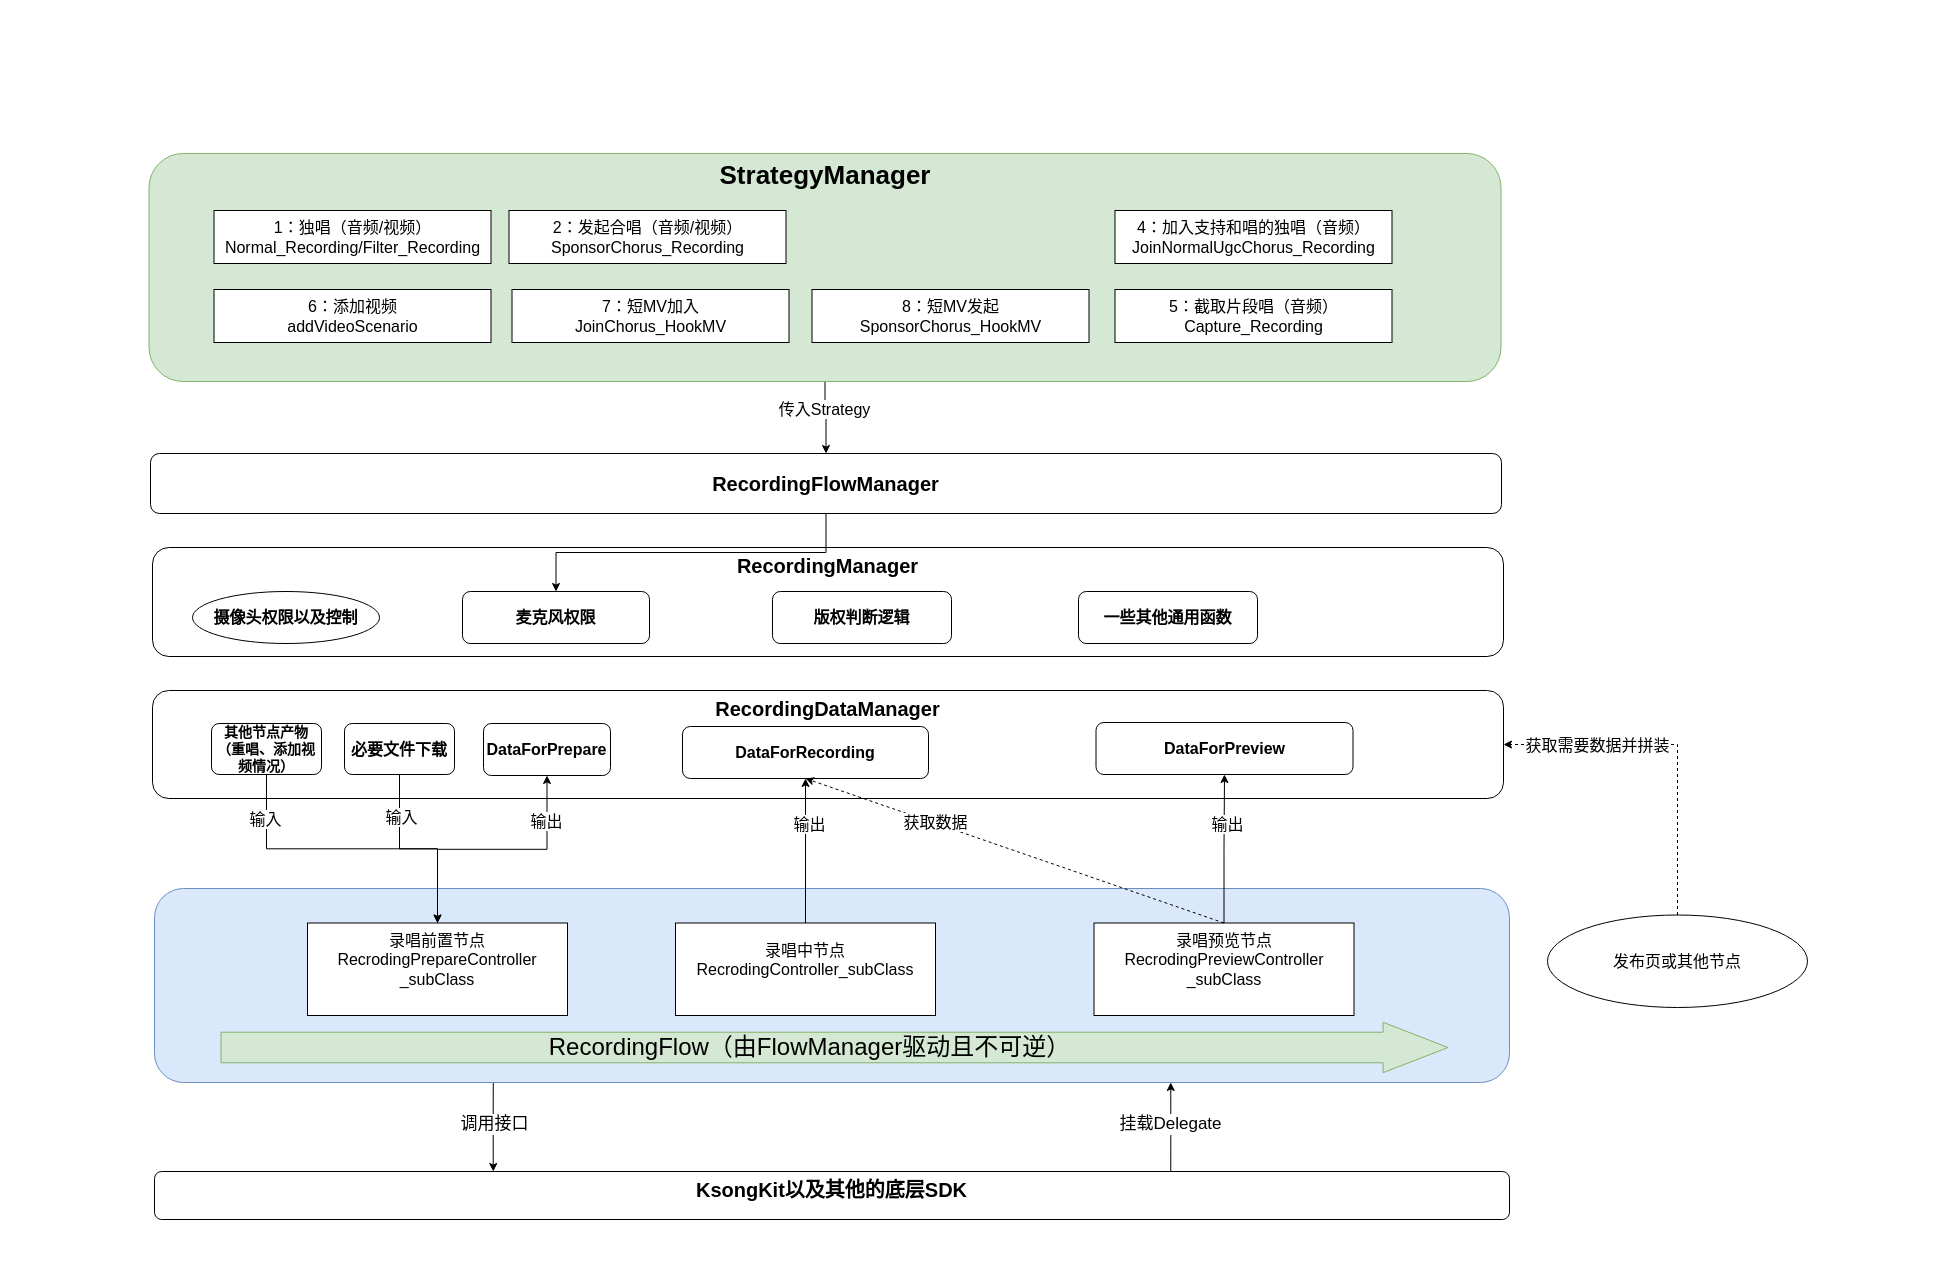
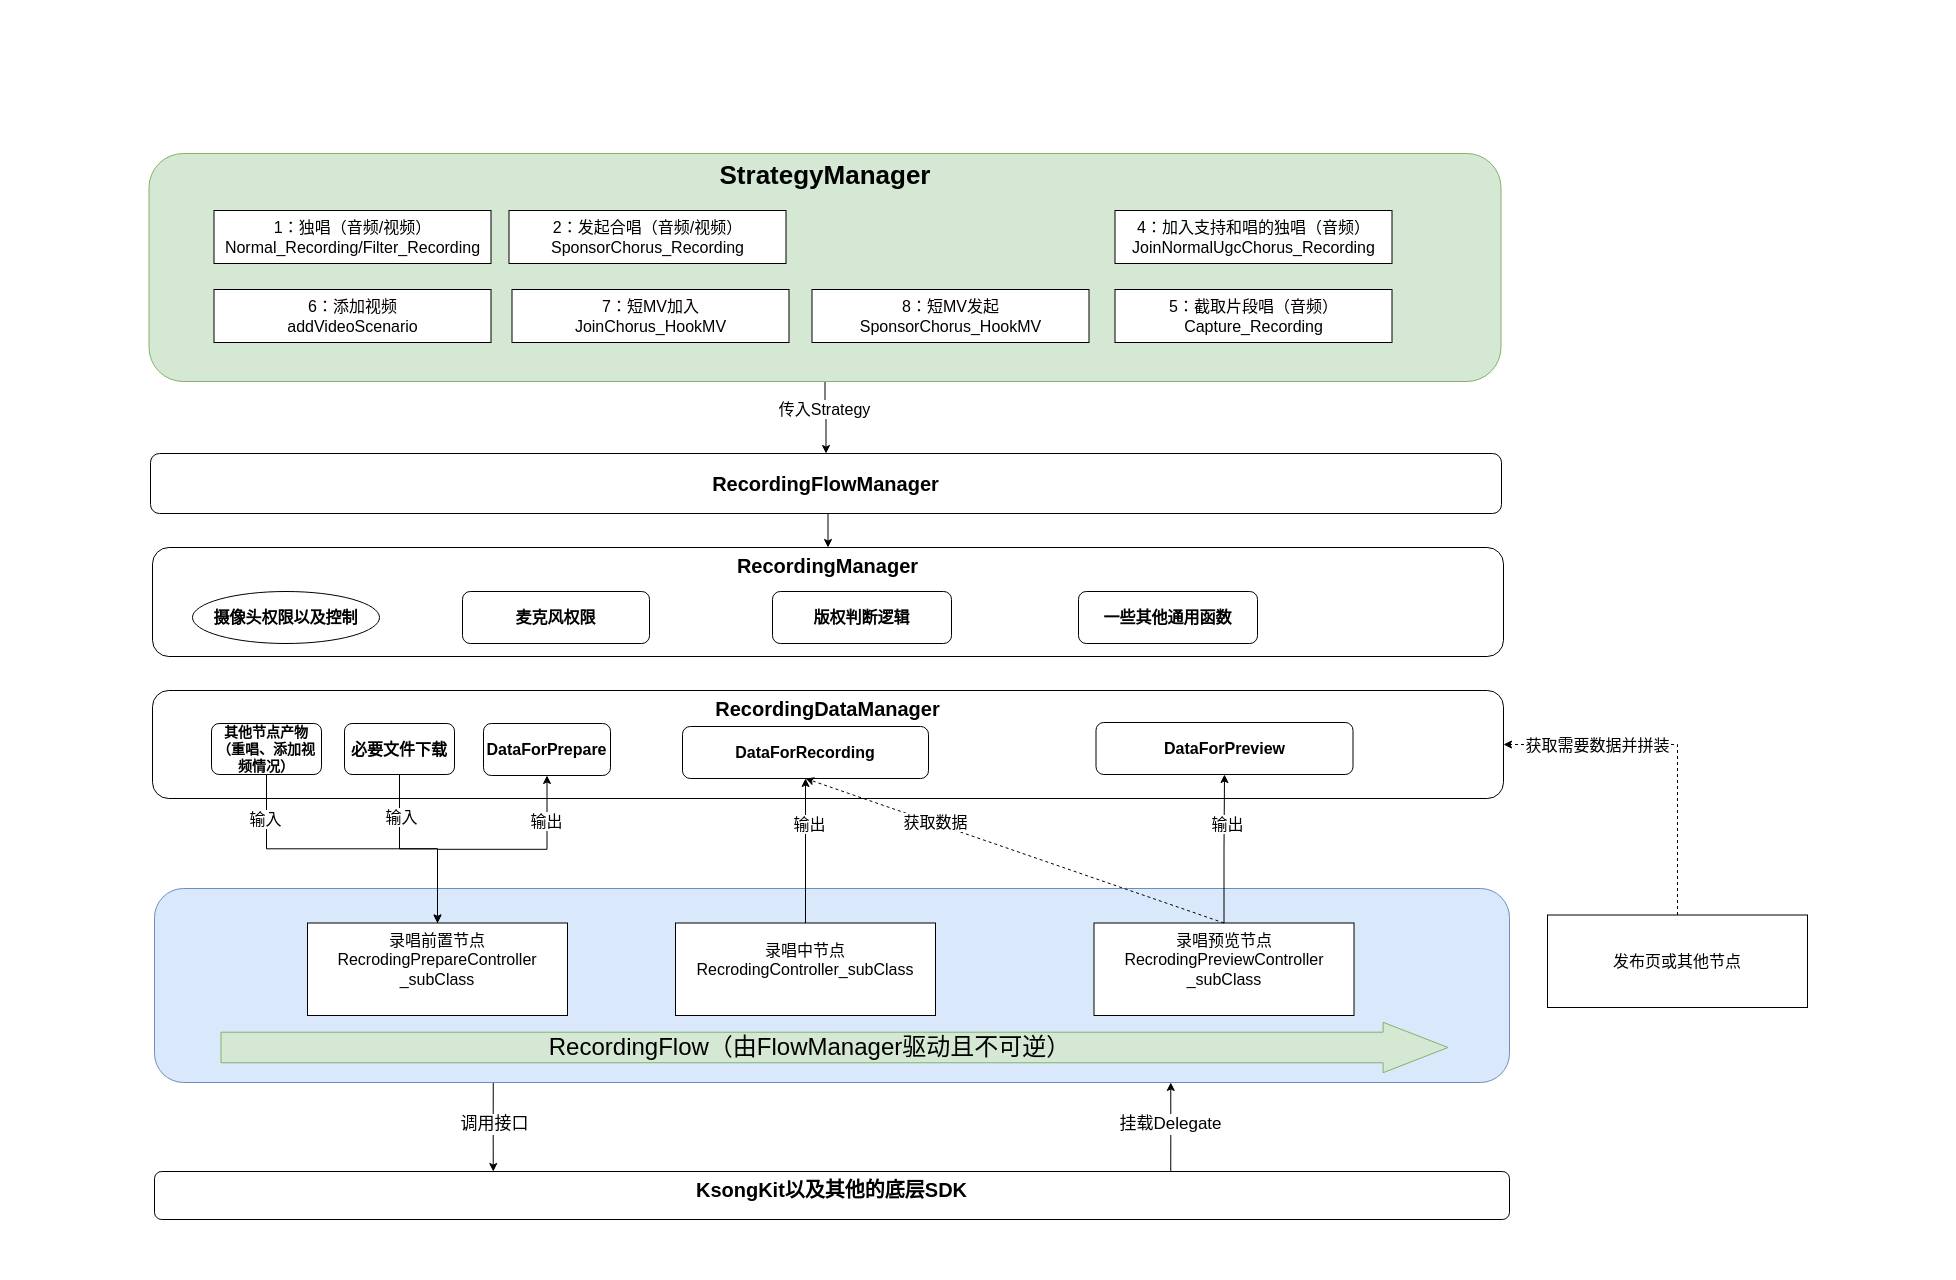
(695, 553) -> (828, 526)
(1678, 961) -> (1678, 961)
